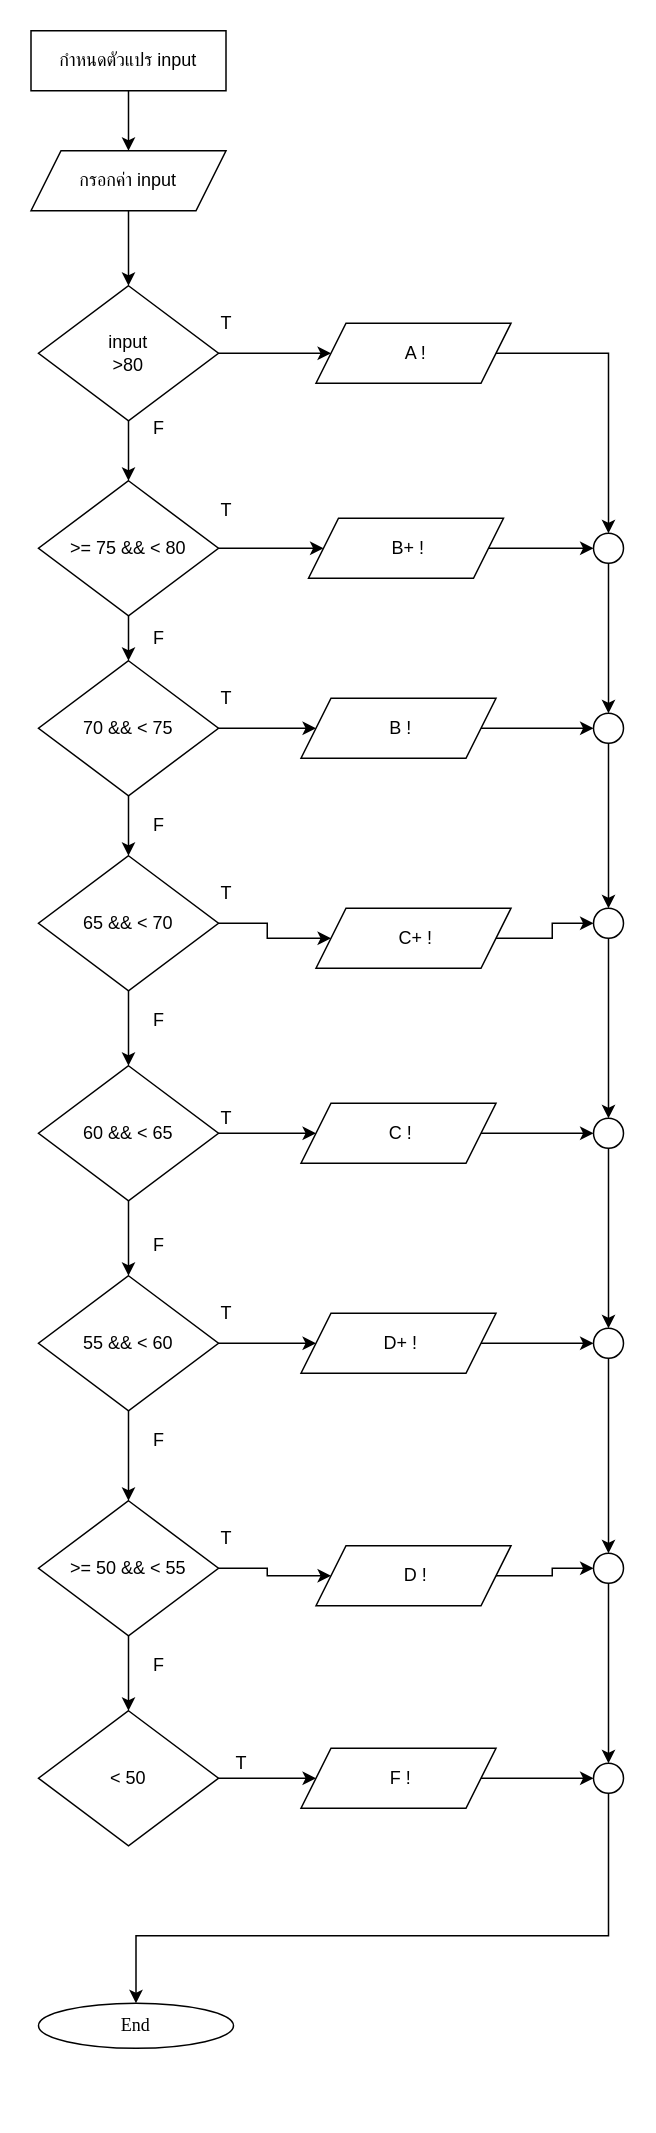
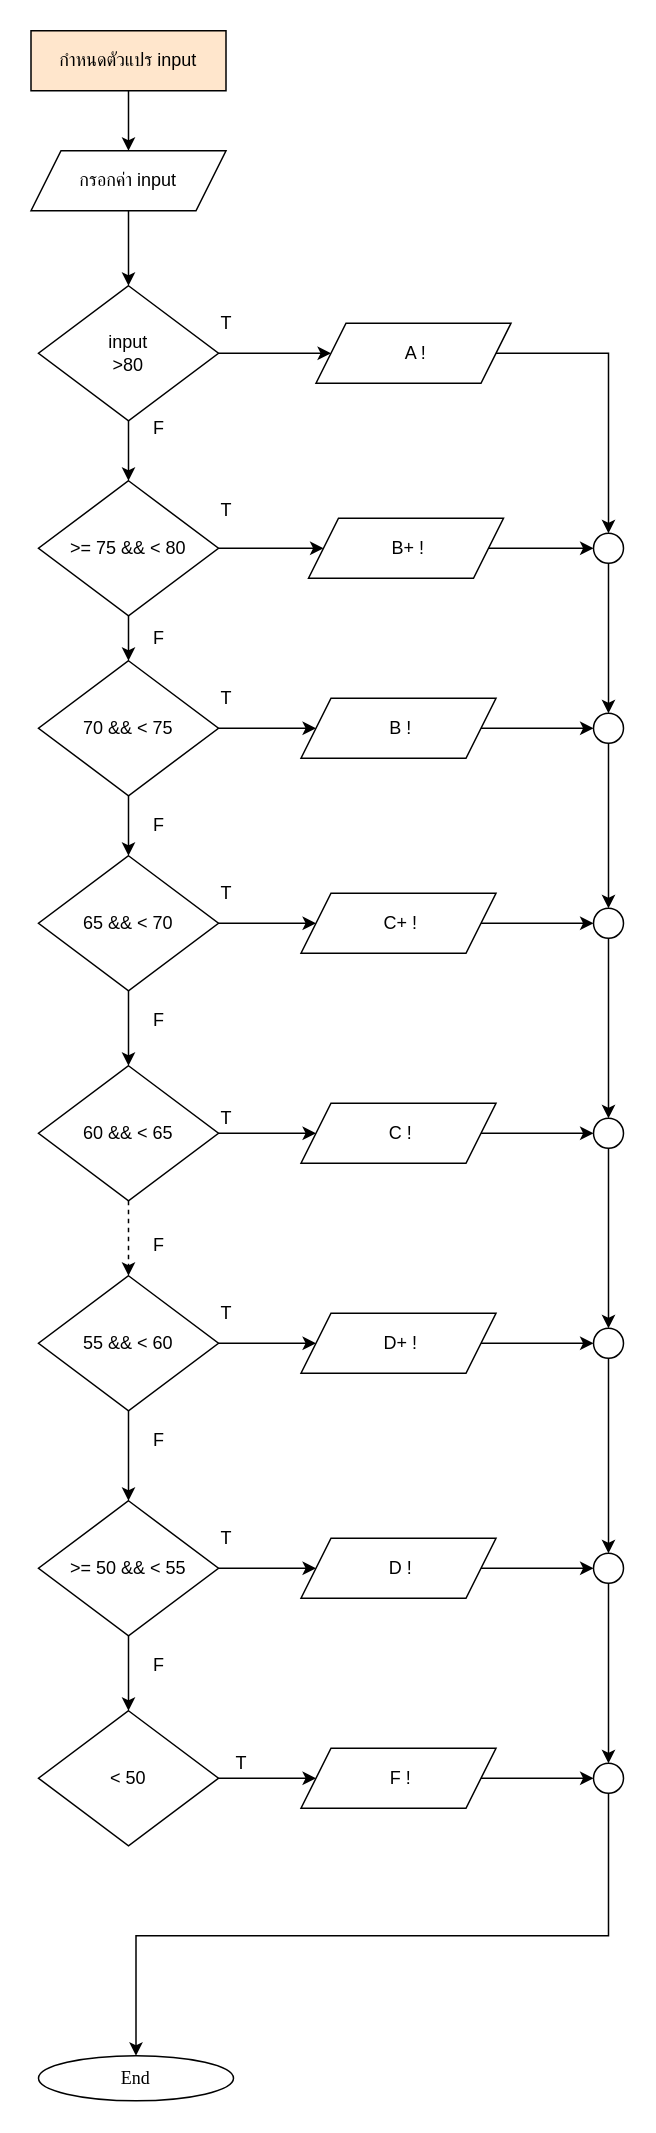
(128, 61) -> (128, 61)
(413, 938) -> (398, 923)
(128, 1234) -> (128, 1234)
(413, 1576) -> (398, 1568)
(136, 2026) -> (136, 2078)
